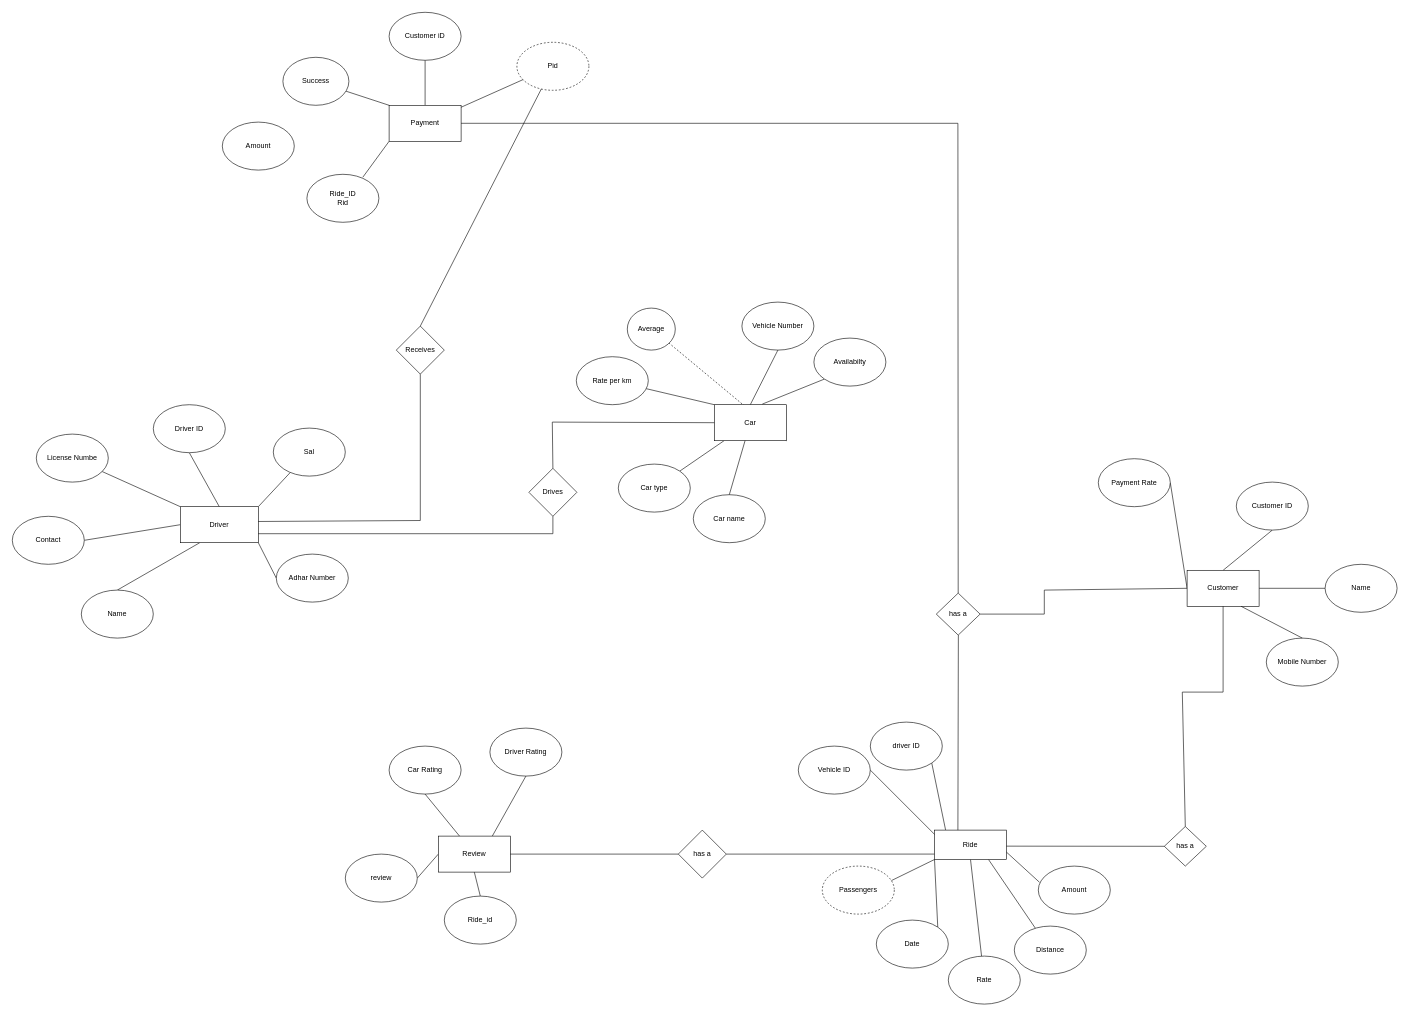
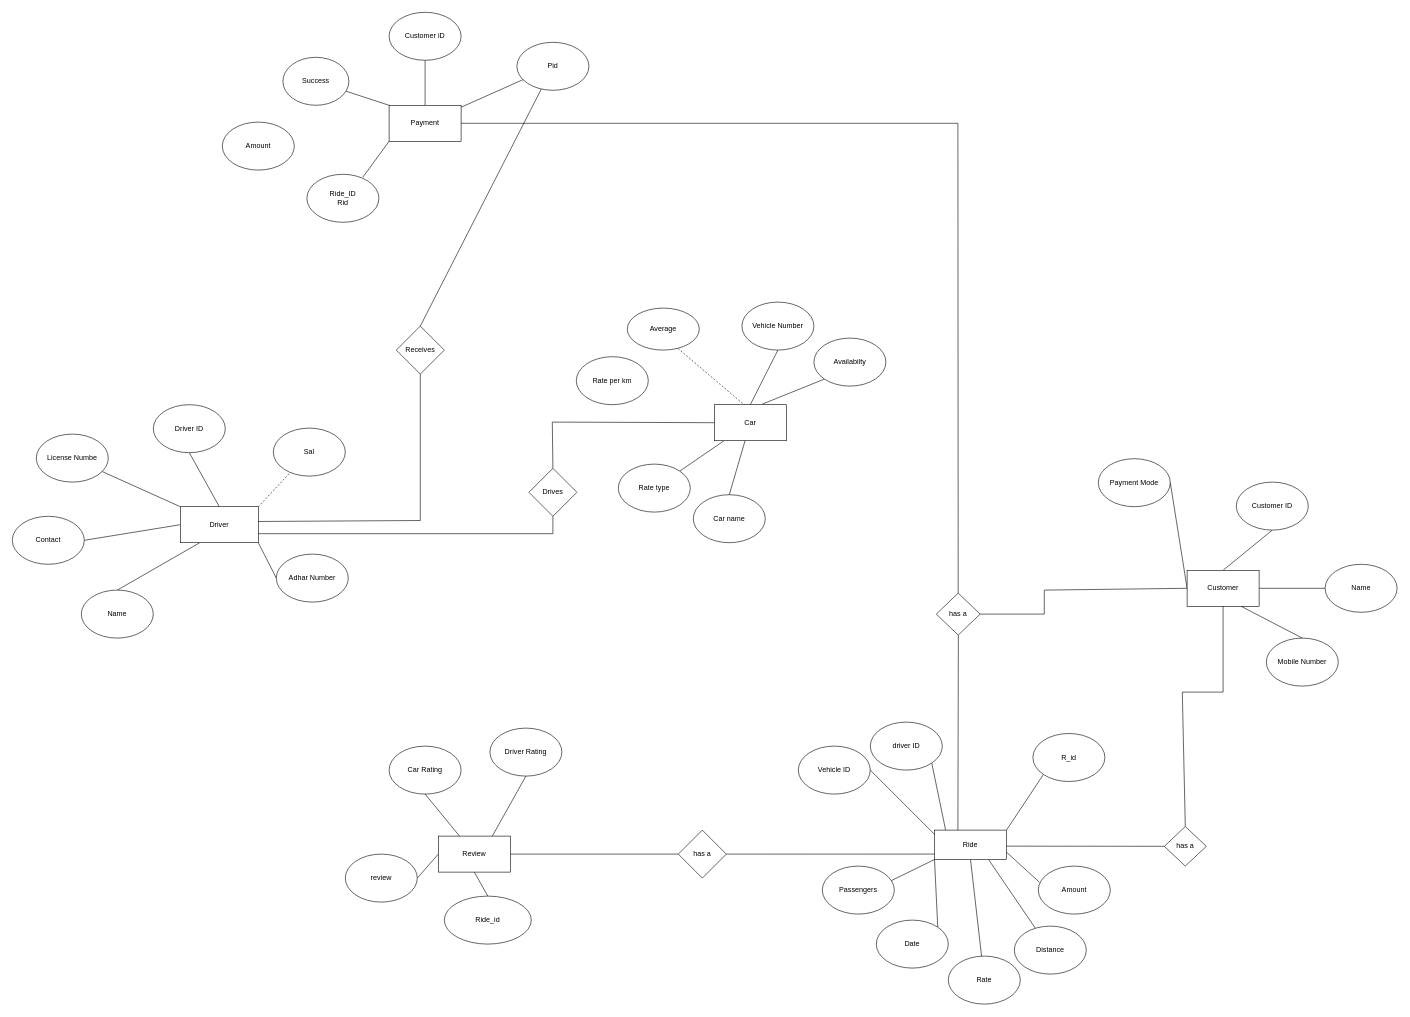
(553, 66) -> (553, 66)
(651, 329) -> (663, 329)
(681, 397) -> none
(1134, 483) -> (1134, 483)
(654, 488) -> (654, 488)
(274, 490) -> (274, 490)
none -> (1069, 758)
none -> (1025, 802)
(858, 890) -> (858, 890)
(480, 920) -> (488, 920)
